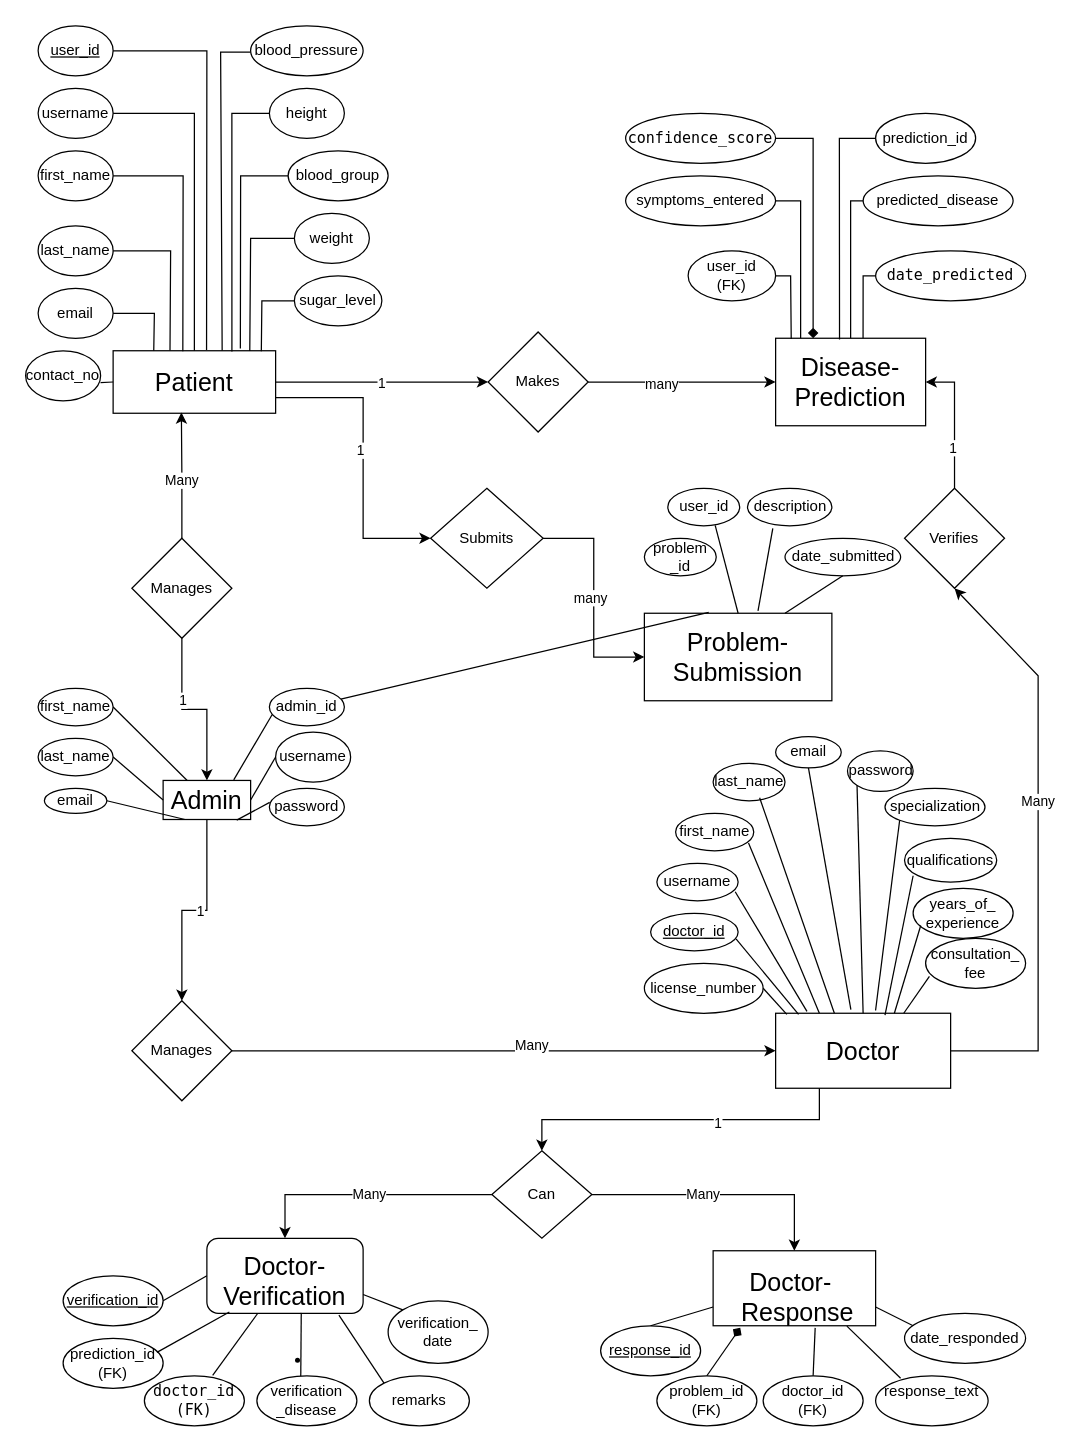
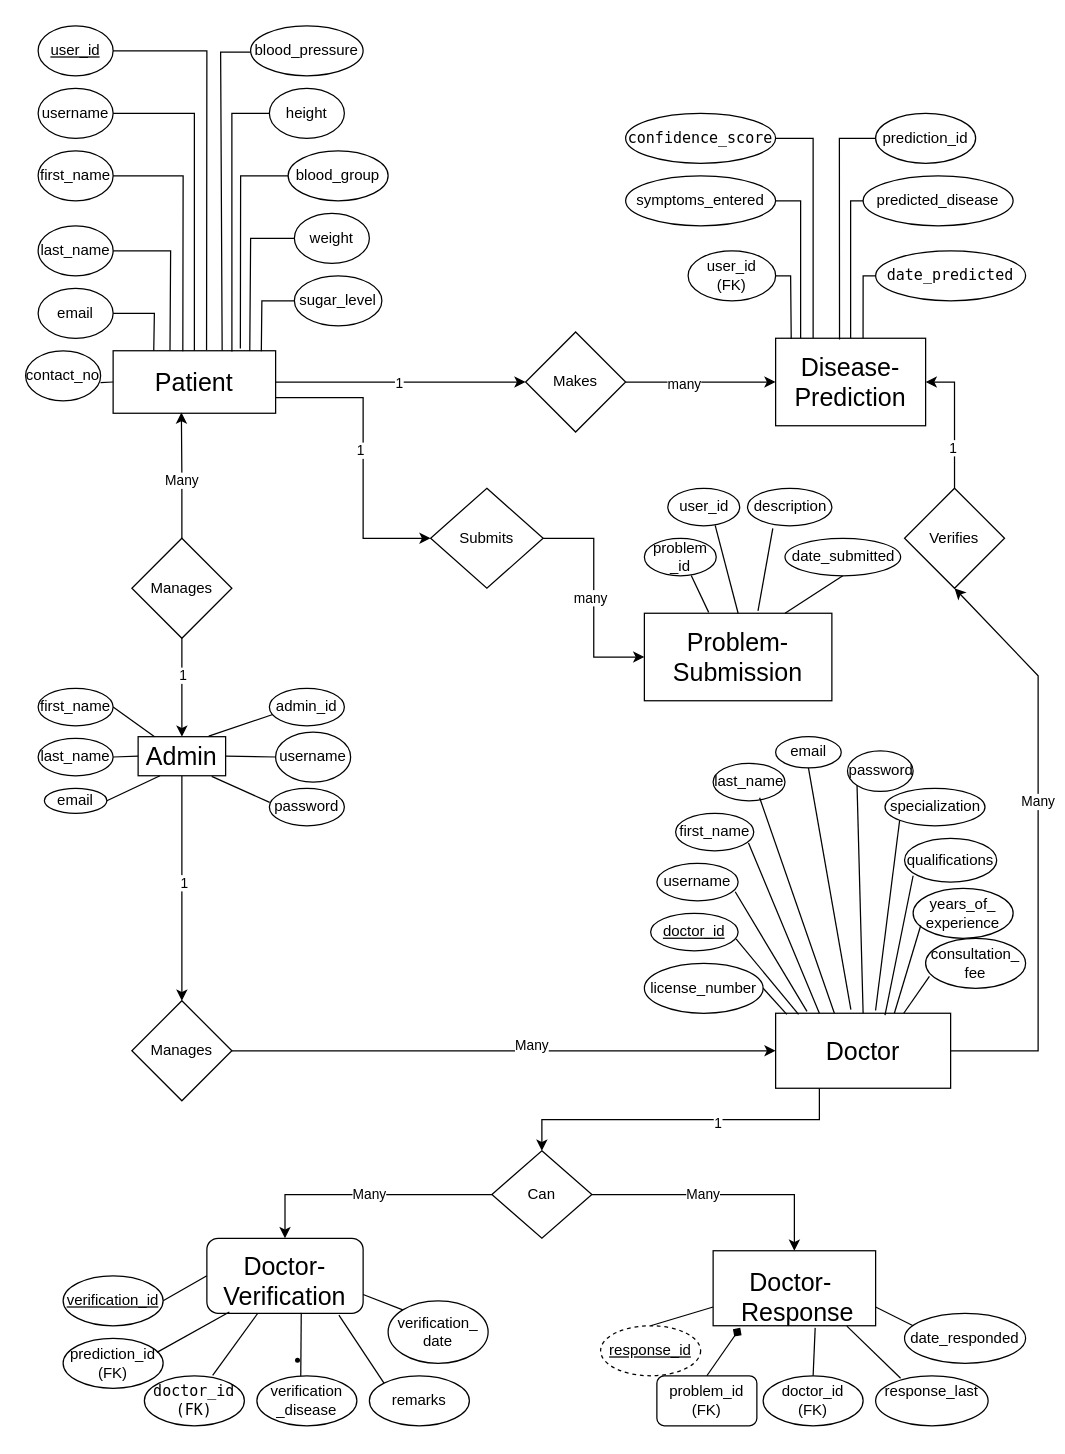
(813, 327) -> (813, 332)
(538, 382) -> (576, 382)
(525, 655) -> (700, 594)
(207, 800) -> (182, 756)
(651, 1351) -> (651, 1351)
(707, 1401) -> (707, 1401)
(932, 1401) -> (932, 1401)
